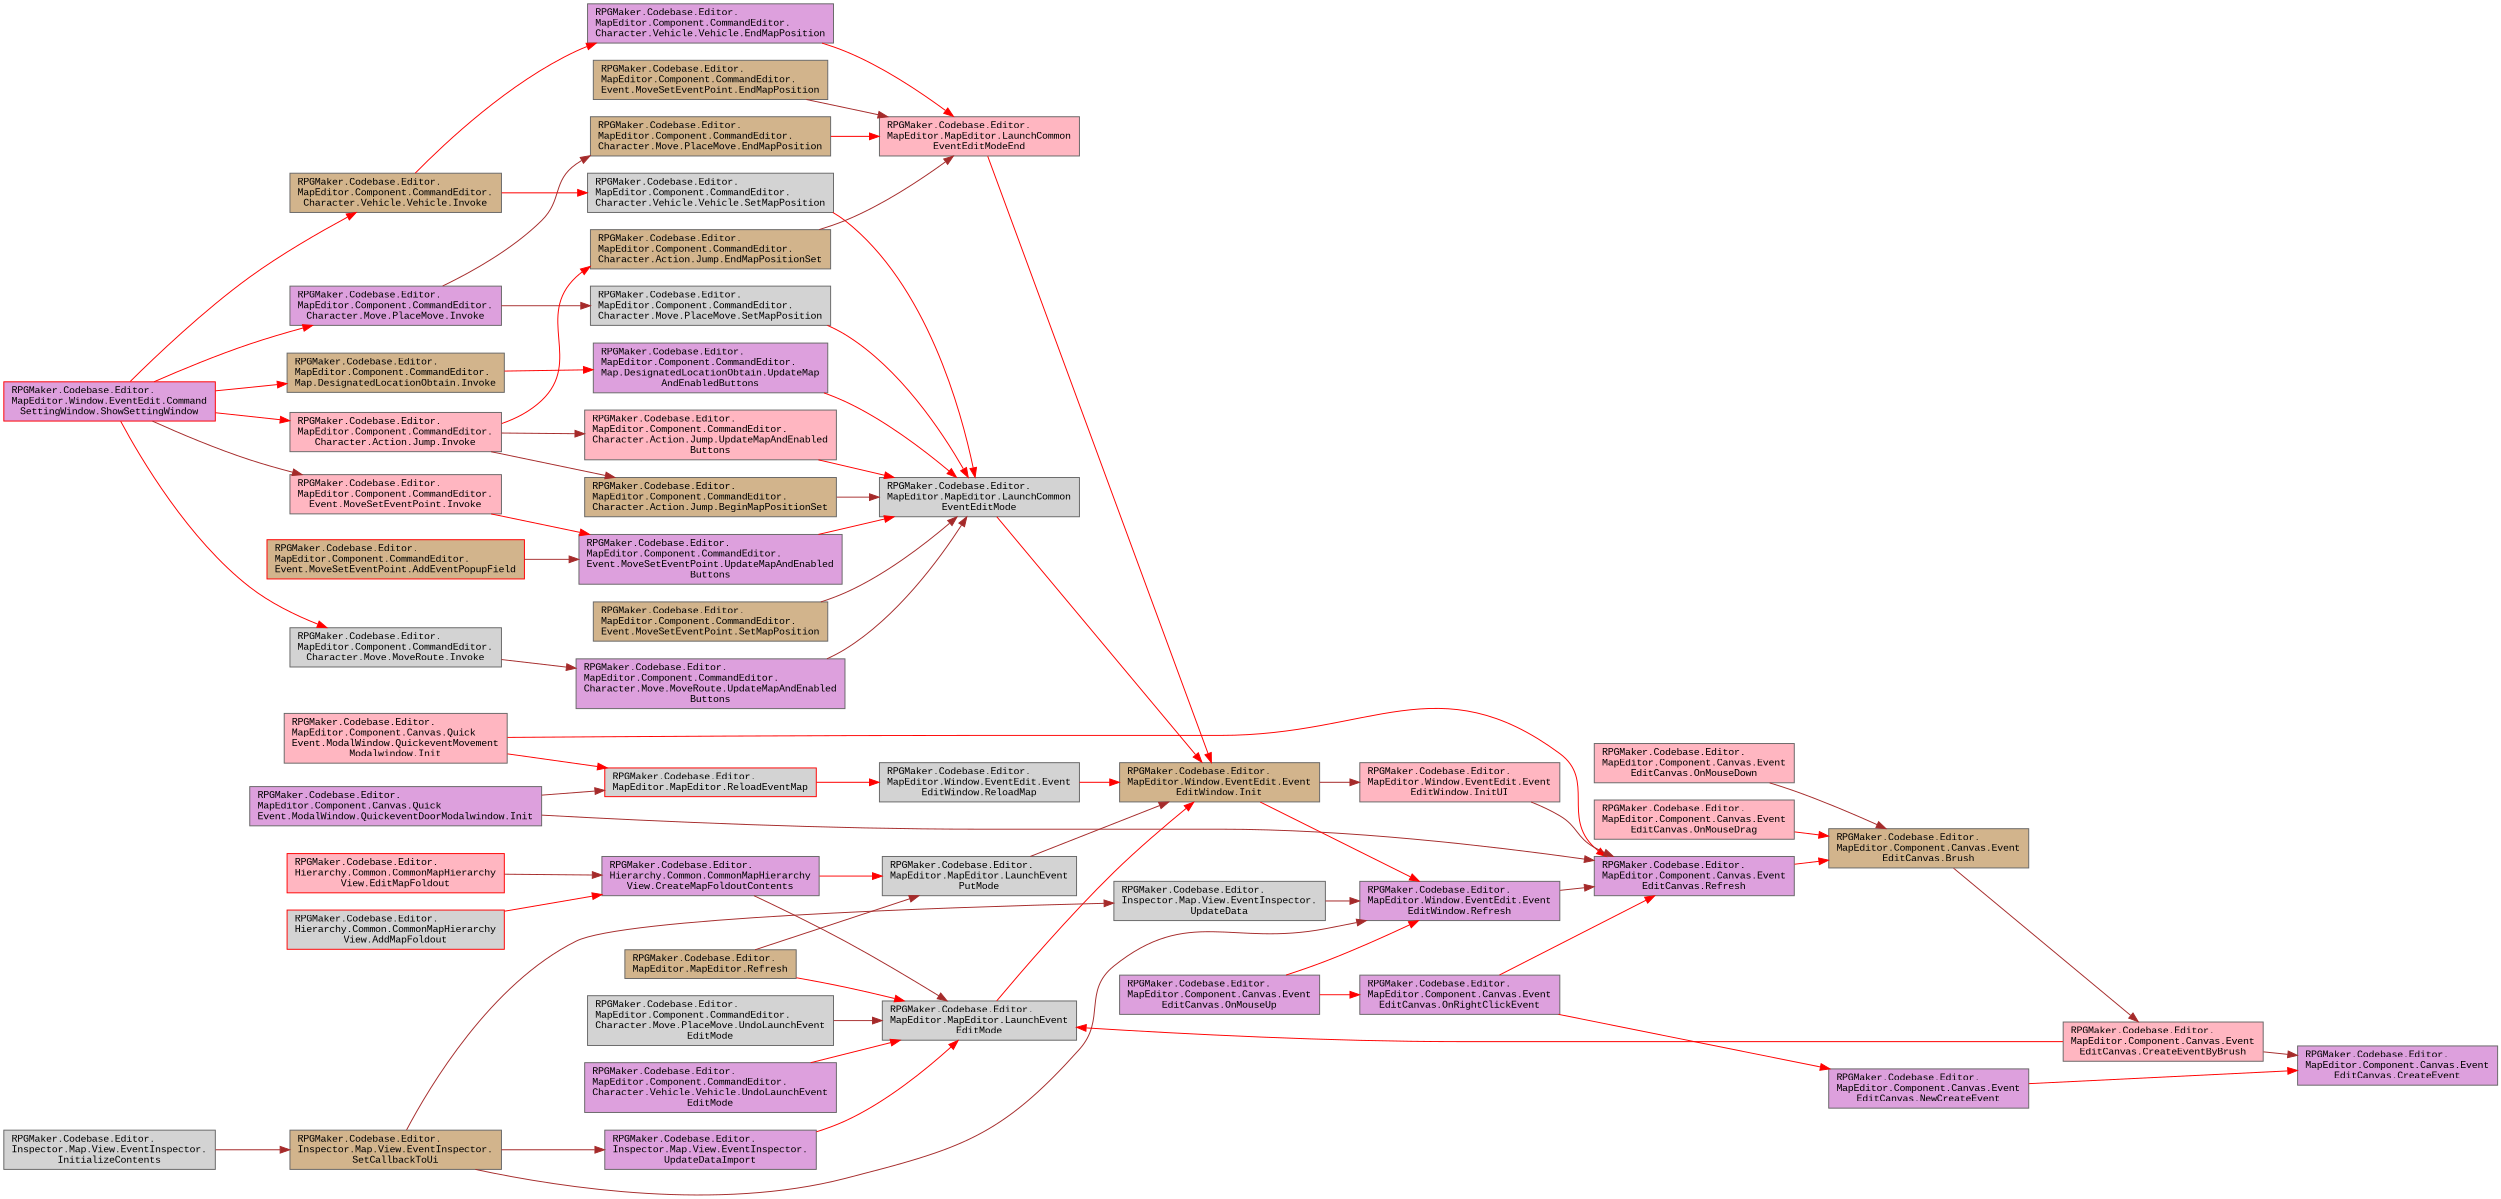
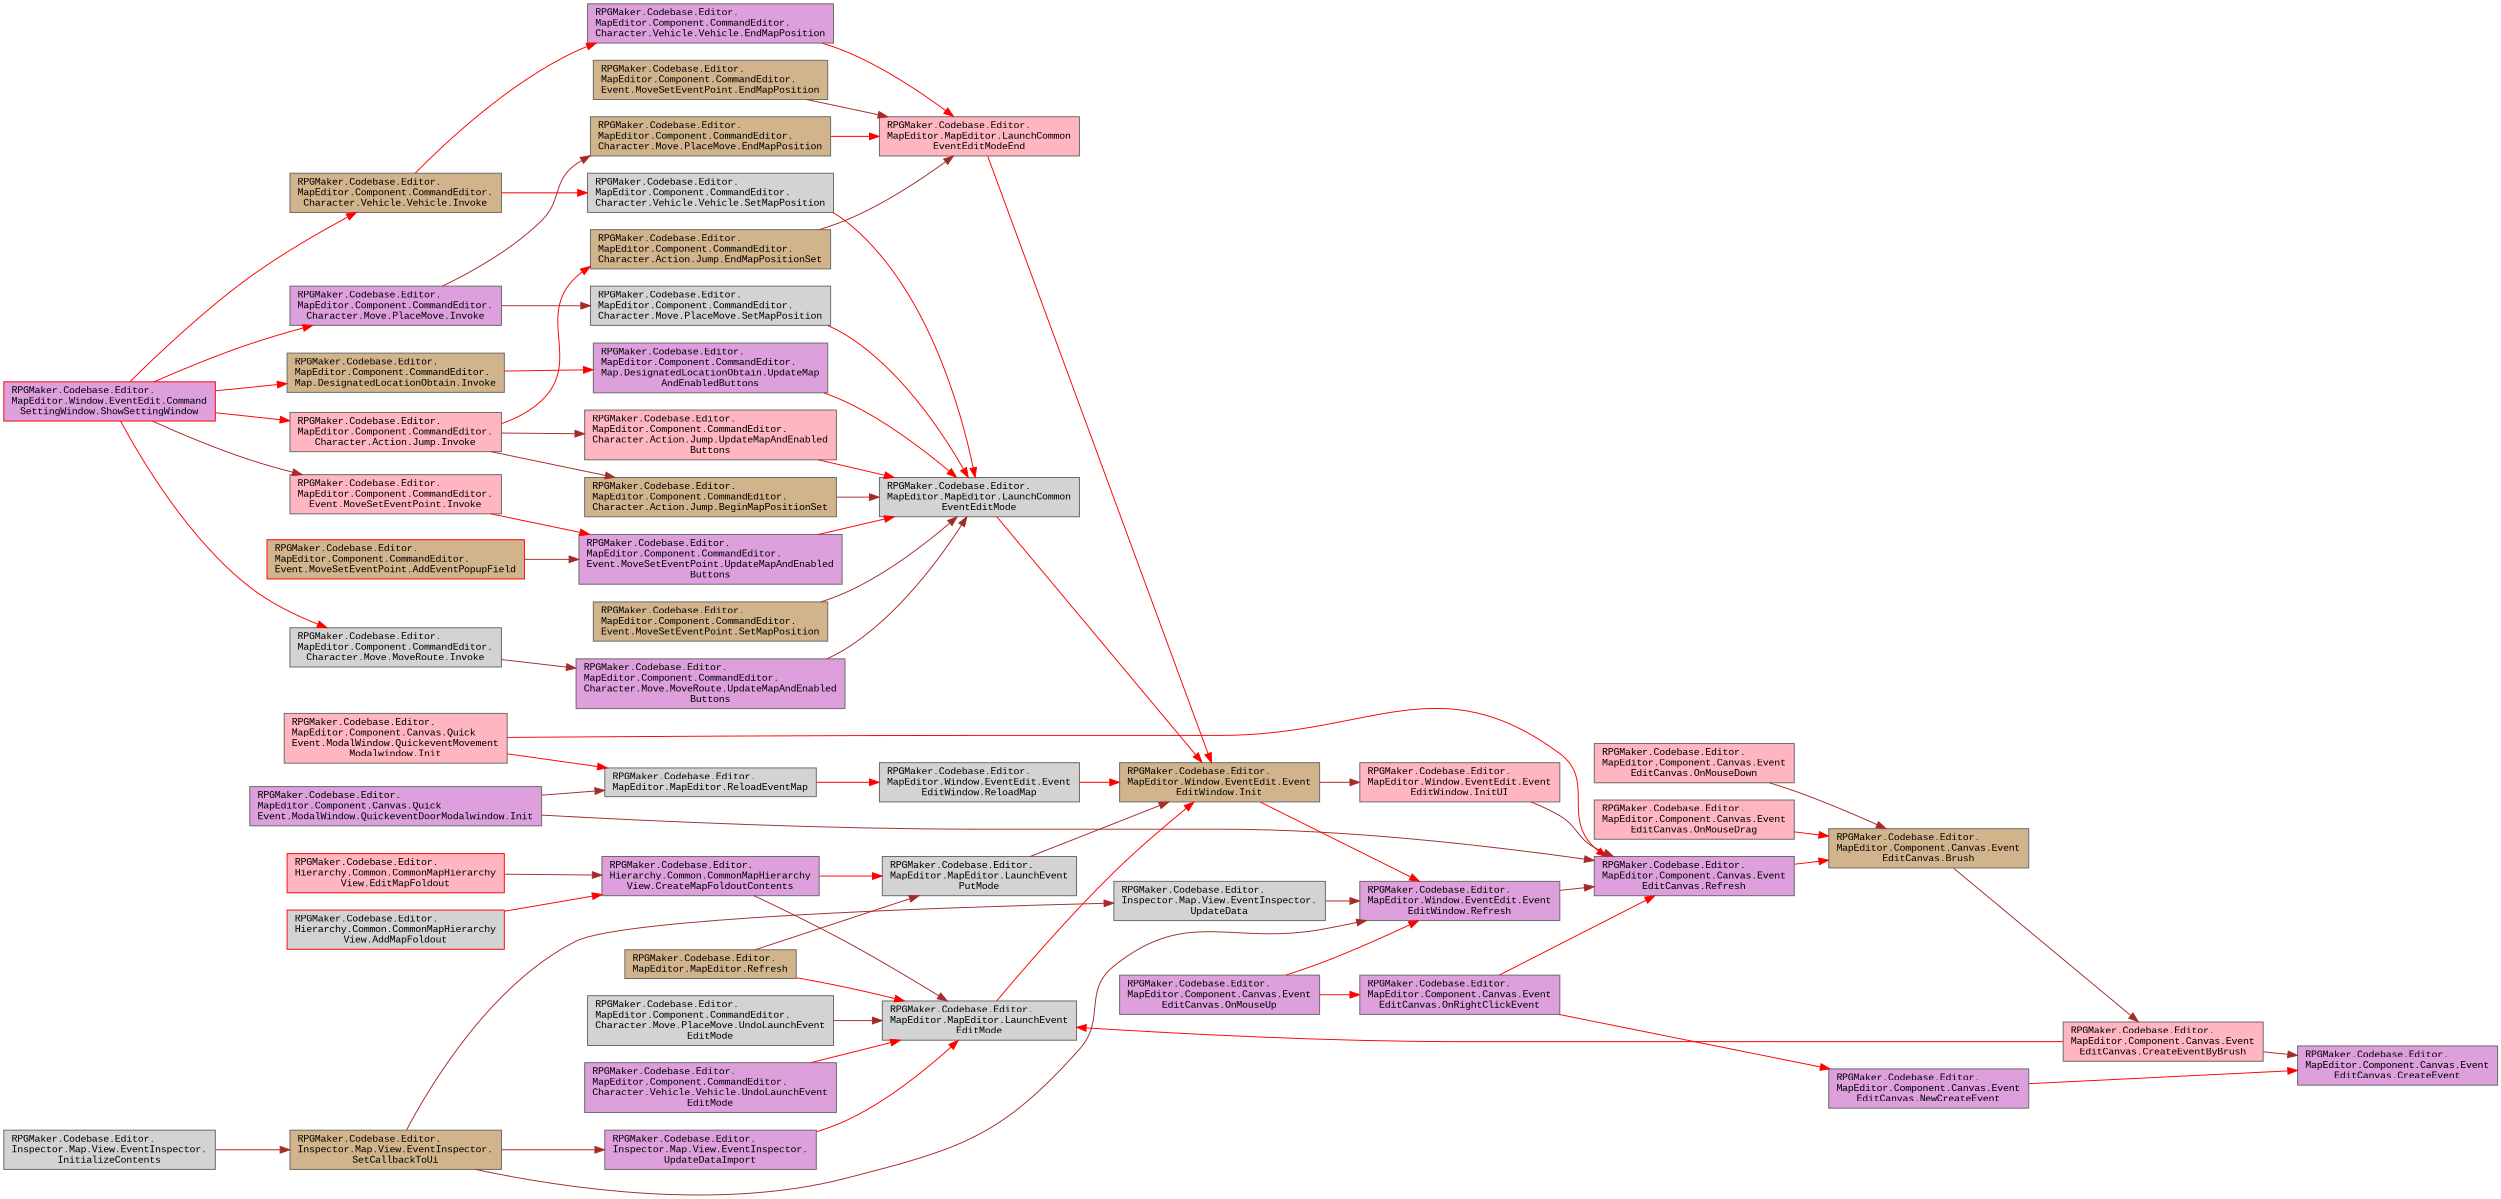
(711, 782) -> (711, 782)
